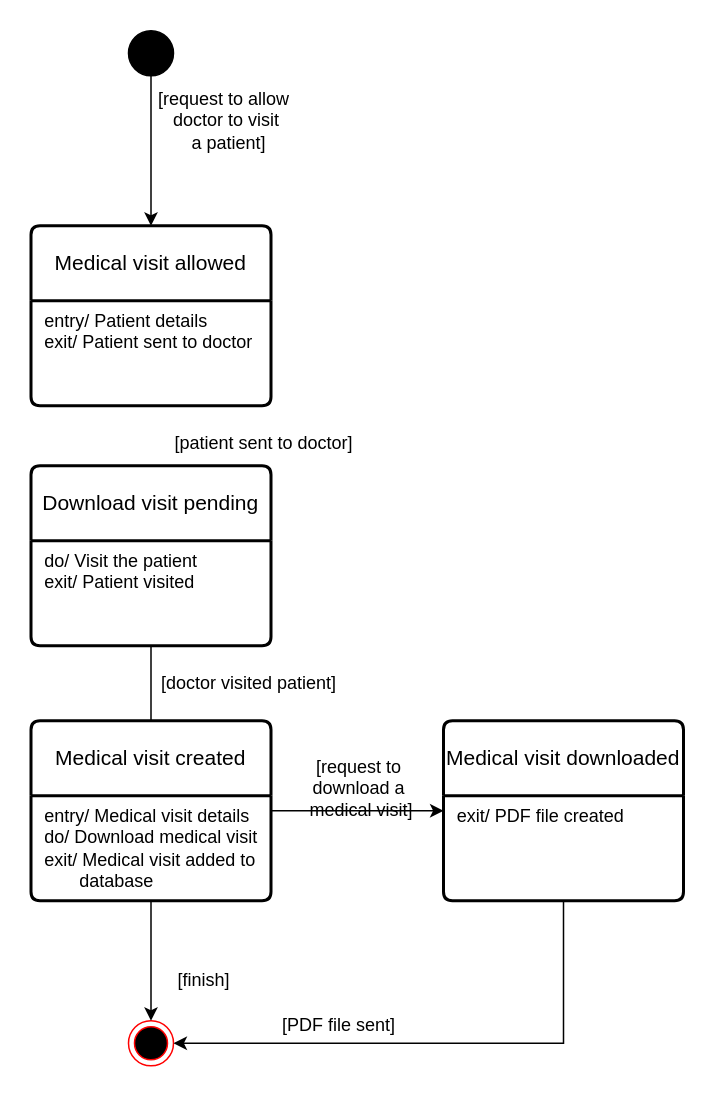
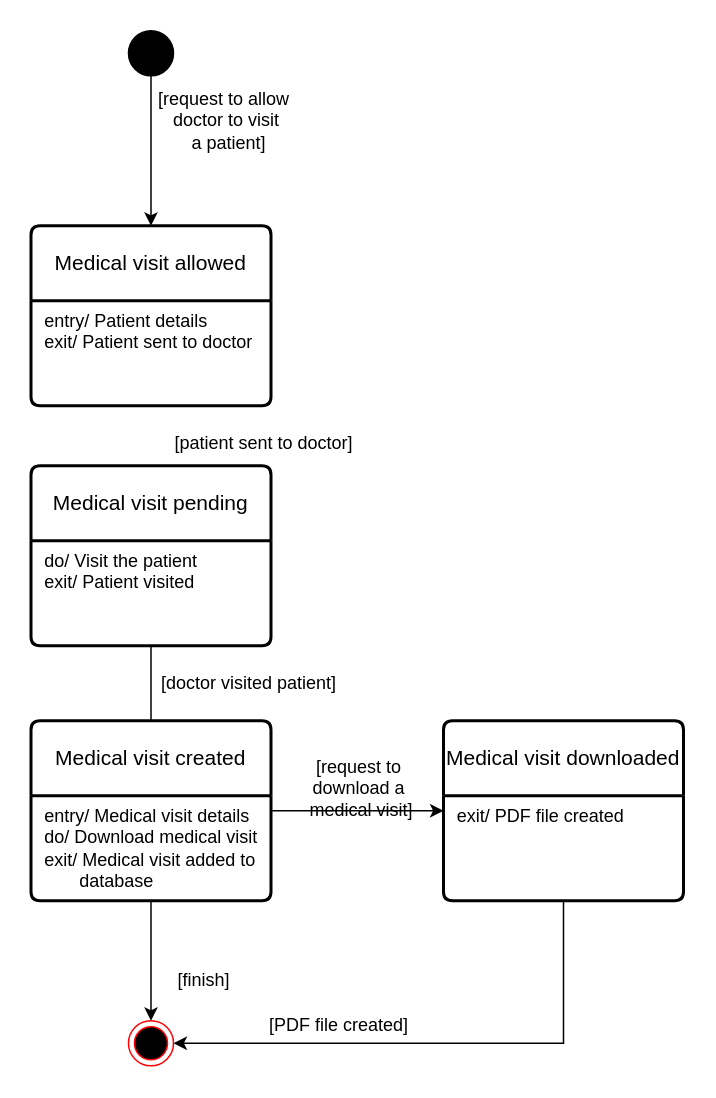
(151, 503) -> (151, 503)
(339, 1025) -> (339, 1025)
